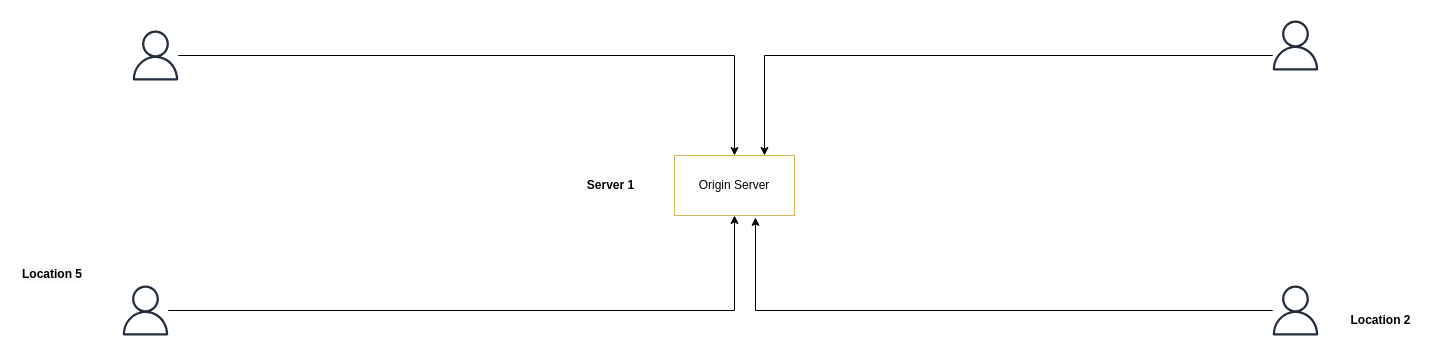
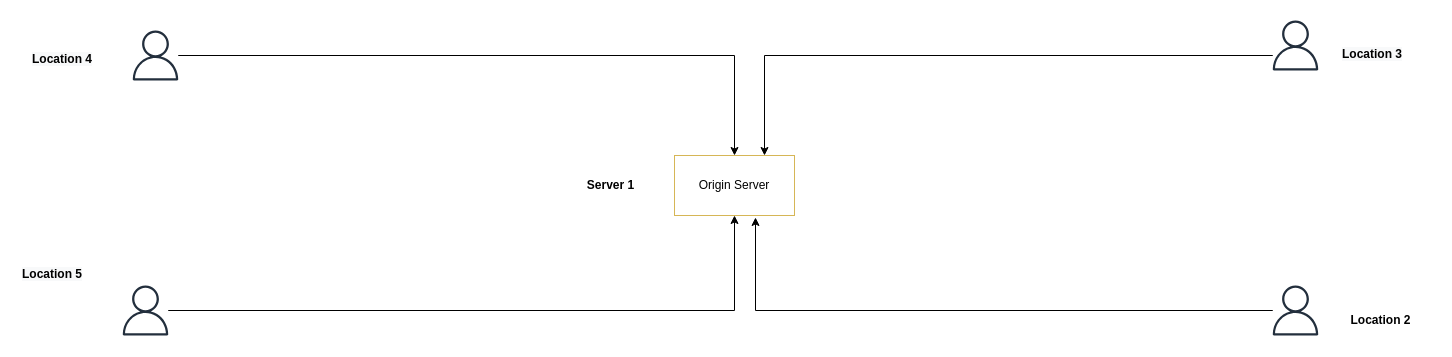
none -> (1386, 61)
none -> (76, 66)
